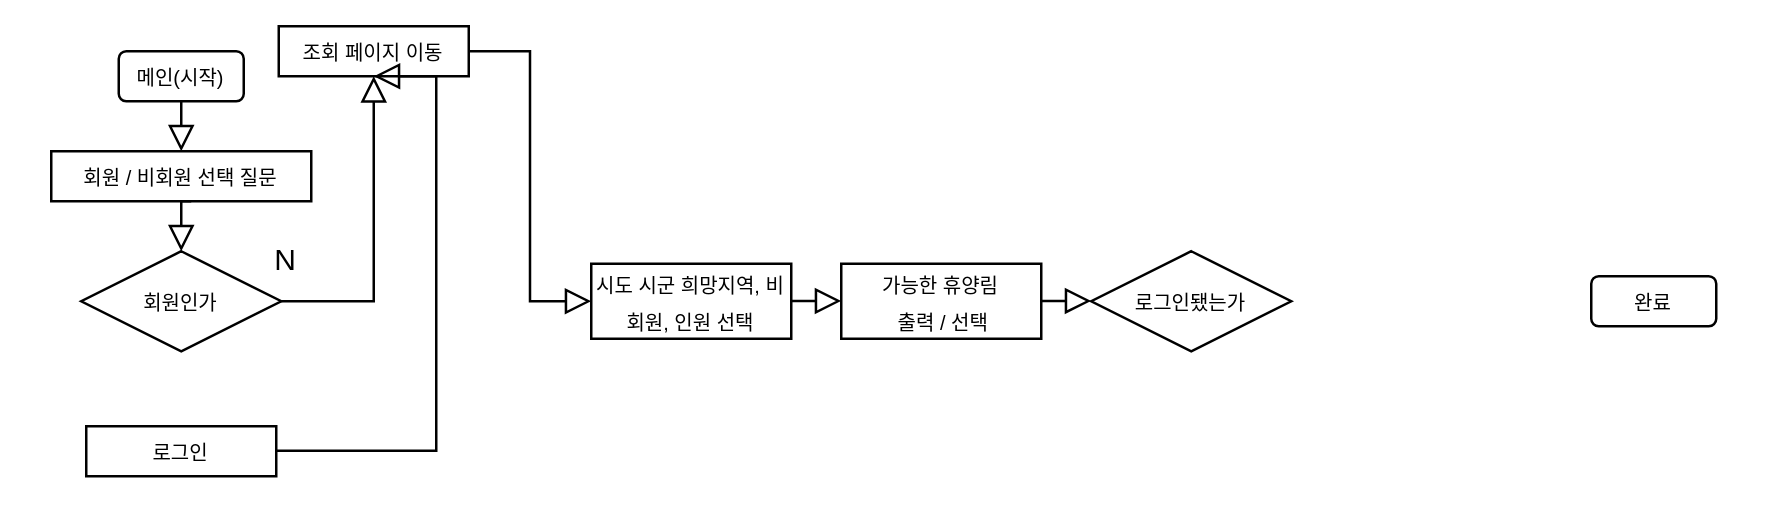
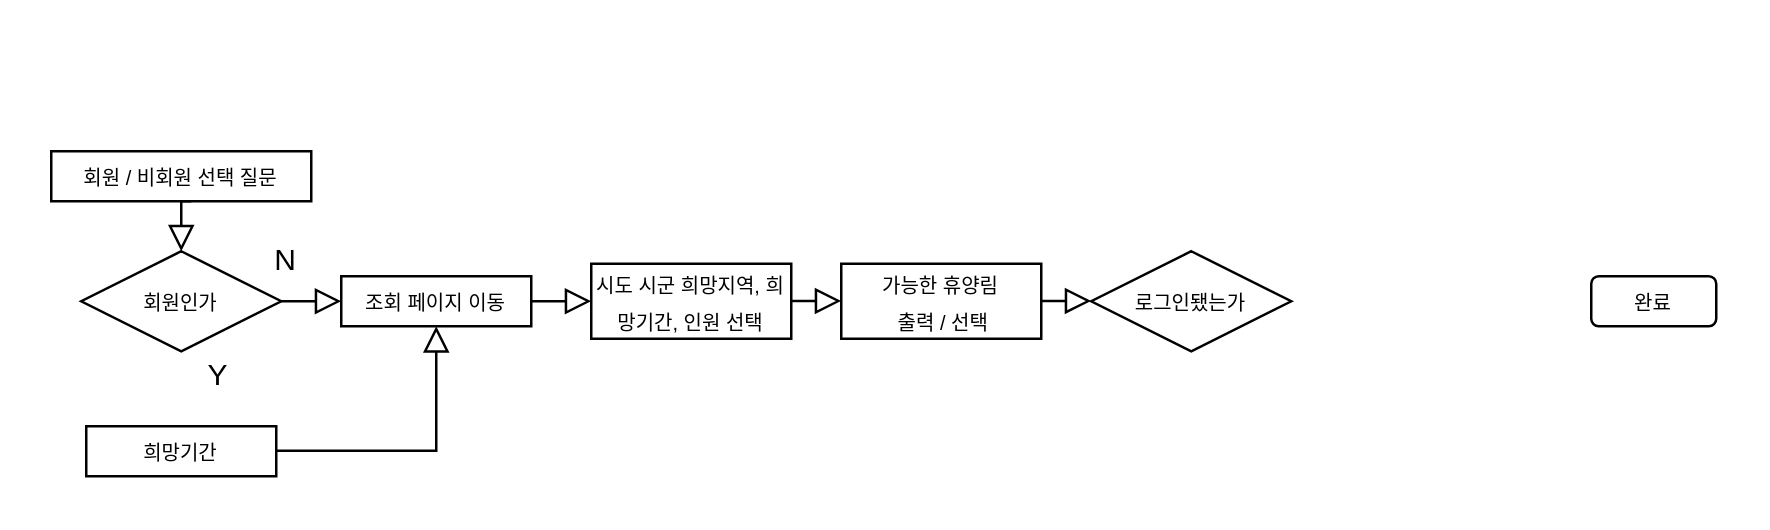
(374, 51) -> (436, 301)
(181, 76) -> none
(181, 114) -> none
(691, 301) -> (691, 301)
none -> (219, 376)
(181, 451) -> (181, 451)
